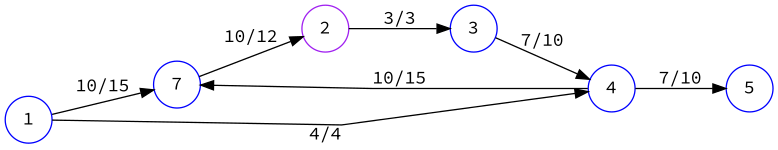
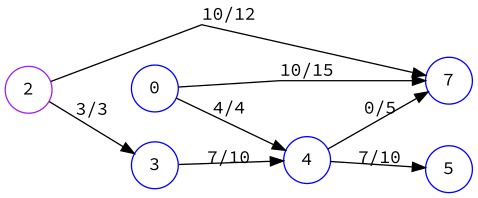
(245, 59) -> (229, 31)
(400, 79) -> (380, 109)
(29, 120) -> (155, 88)
